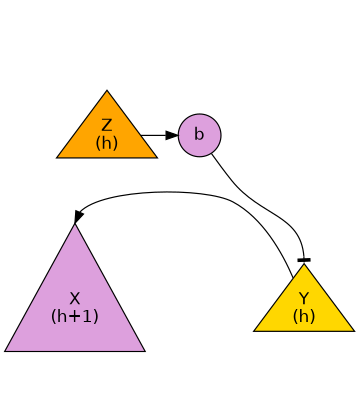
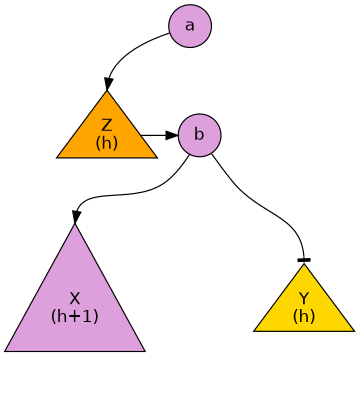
none -> (190, 26)
(211, 196) -> (138, 193)
